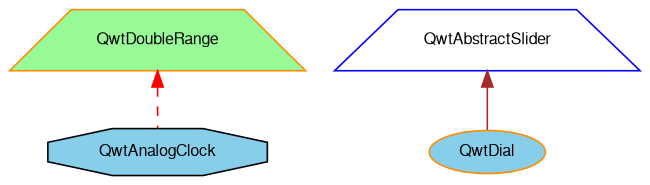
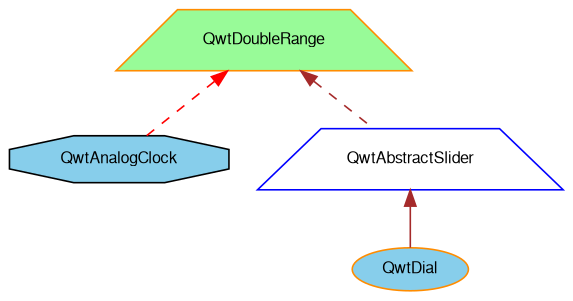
none -> (344, 105)
